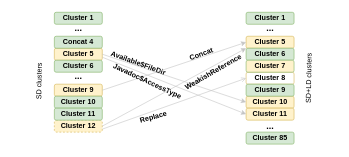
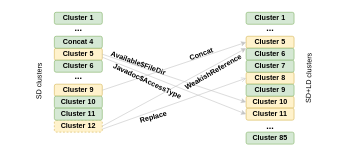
(270, 66) -> (270, 66)
(270, 78) -> (270, 78)
